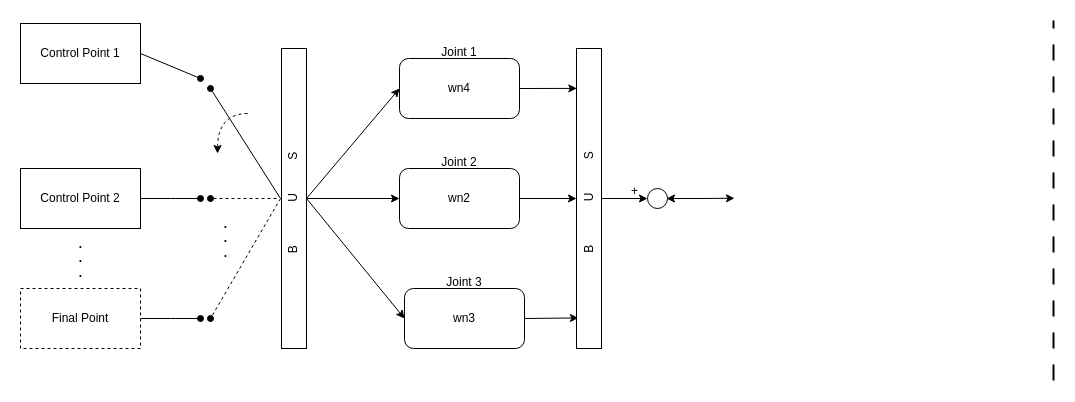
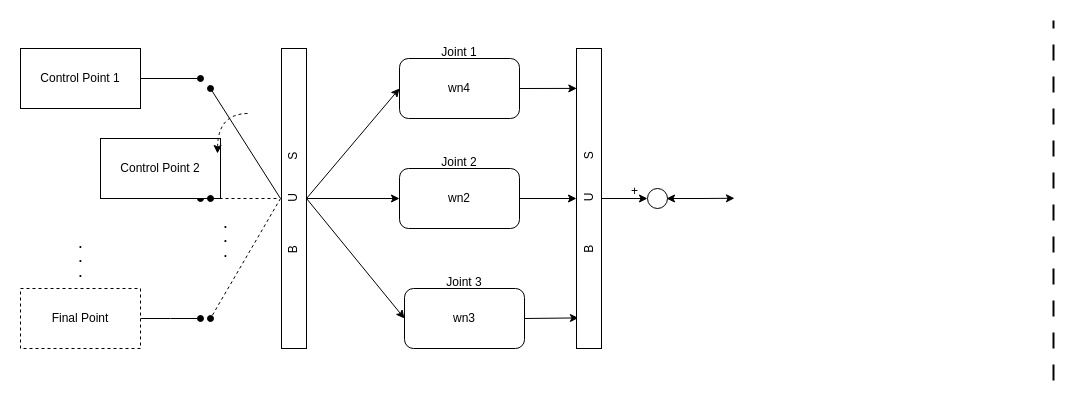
(81, 54) -> (81, 79)
(81, 199) -> (161, 169)
